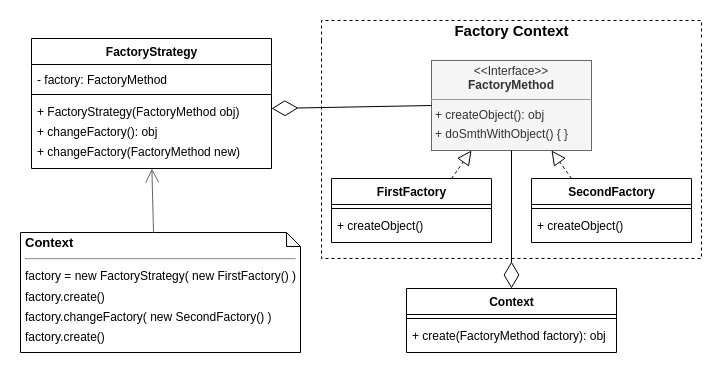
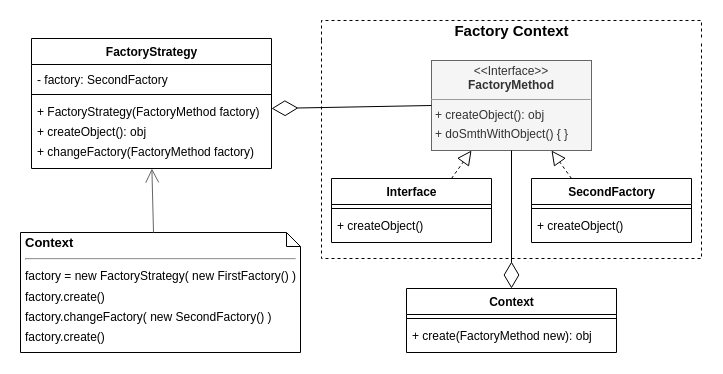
(113, 80) -> (113, 80)
(155, 112) -> (168, 112)
(106, 132) -> (103, 132)
(148, 152) -> (162, 152)
(412, 193) -> (412, 193)
(527, 336) -> (513, 336)
